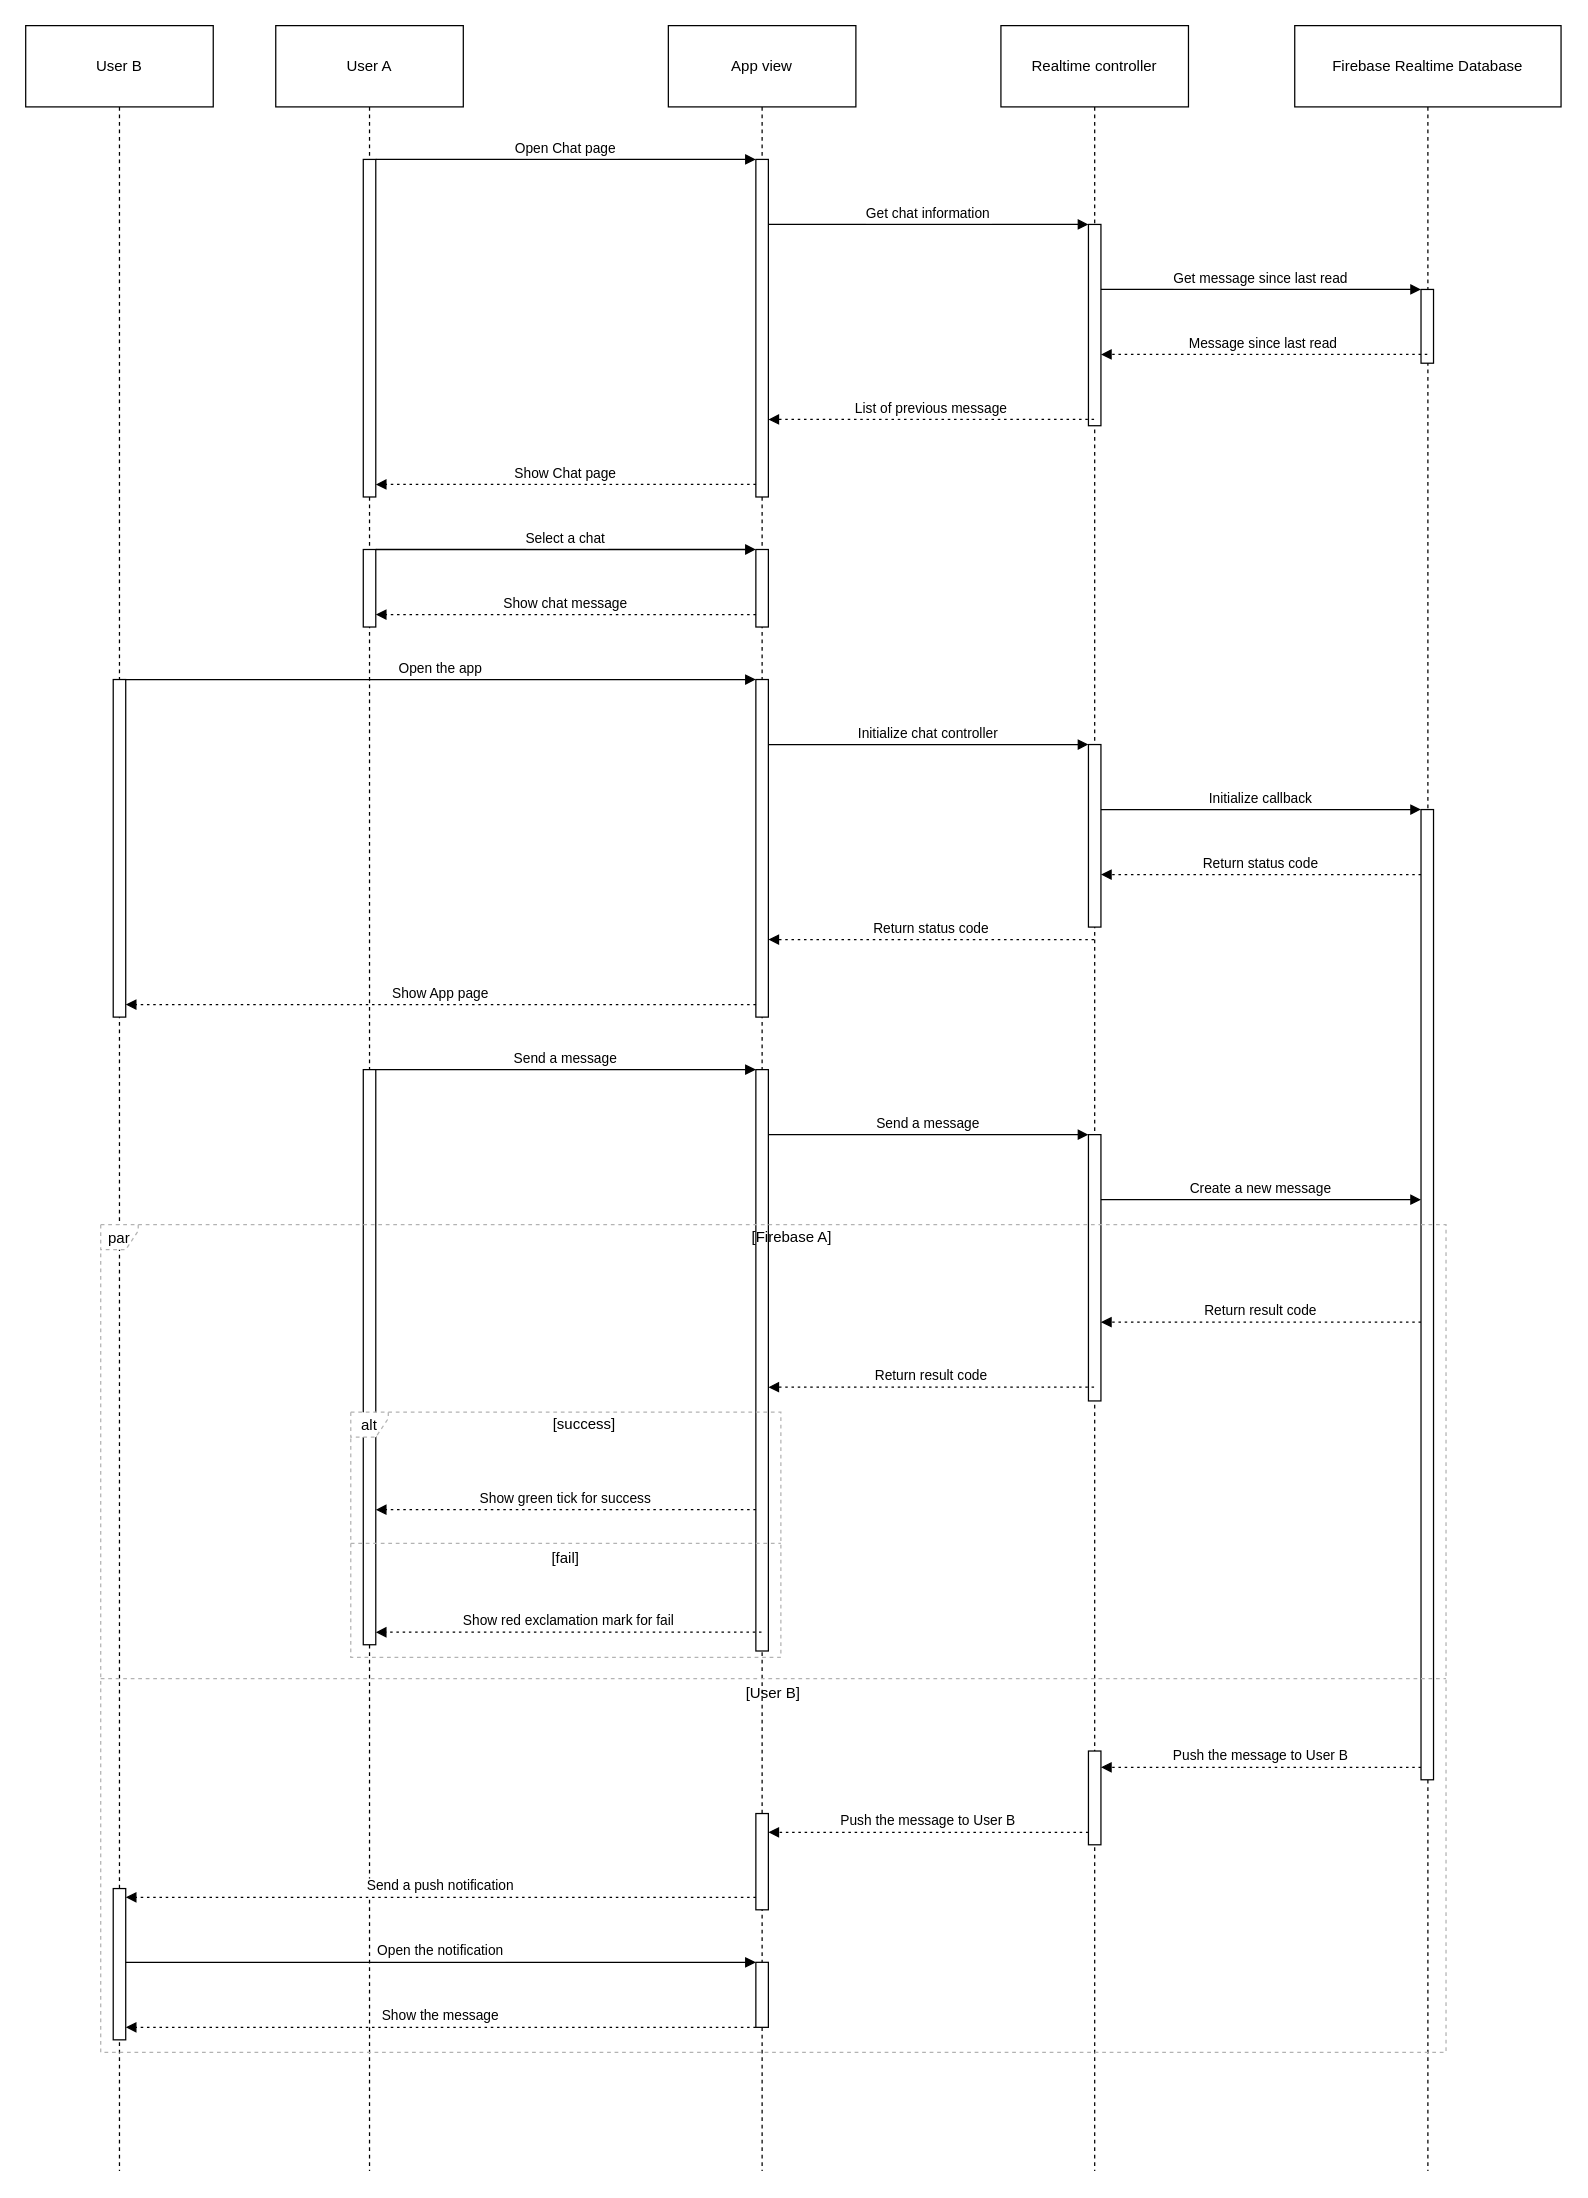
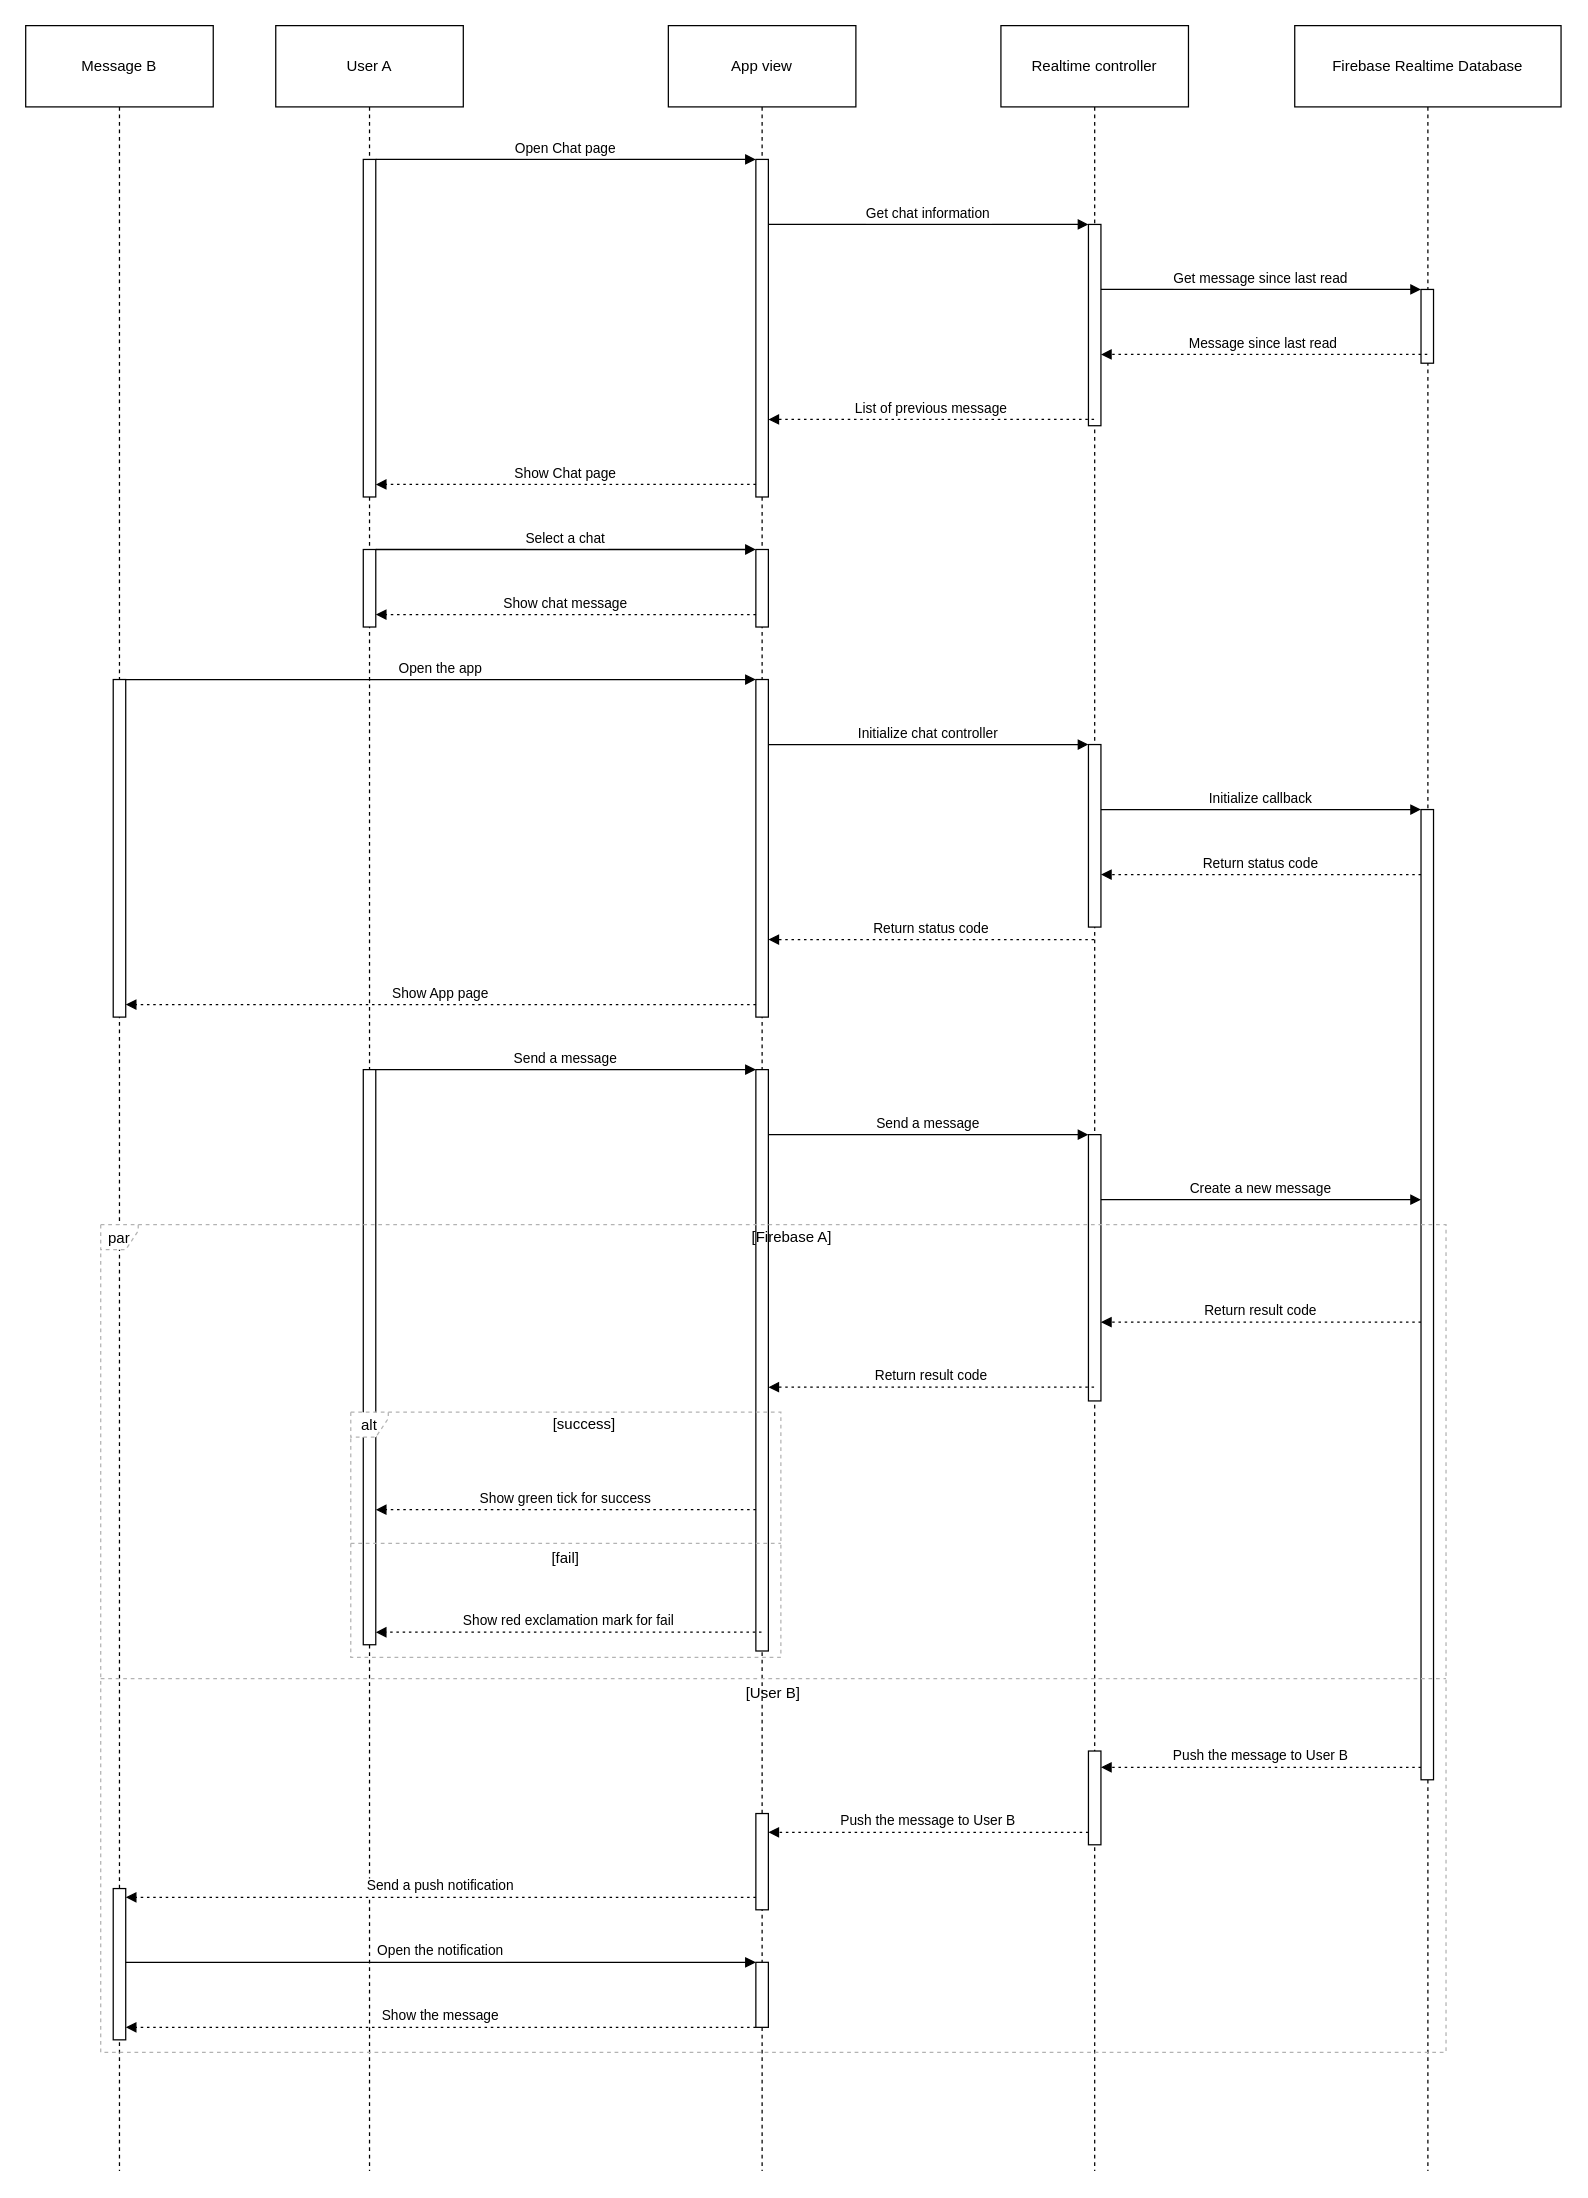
(119, 67) -> (119, 67)
